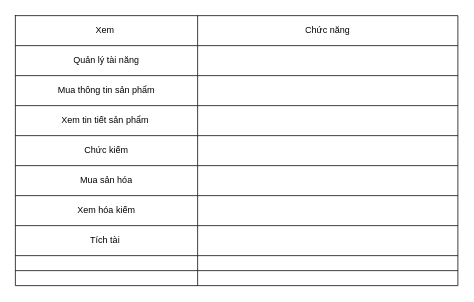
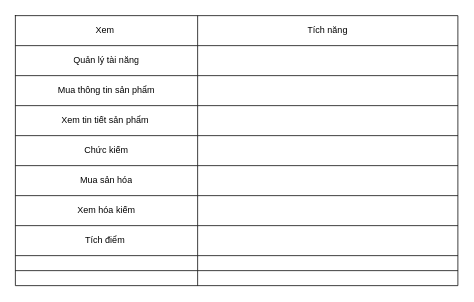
(328, 30) -> (328, 30)
(107, 240) -> (107, 240)
